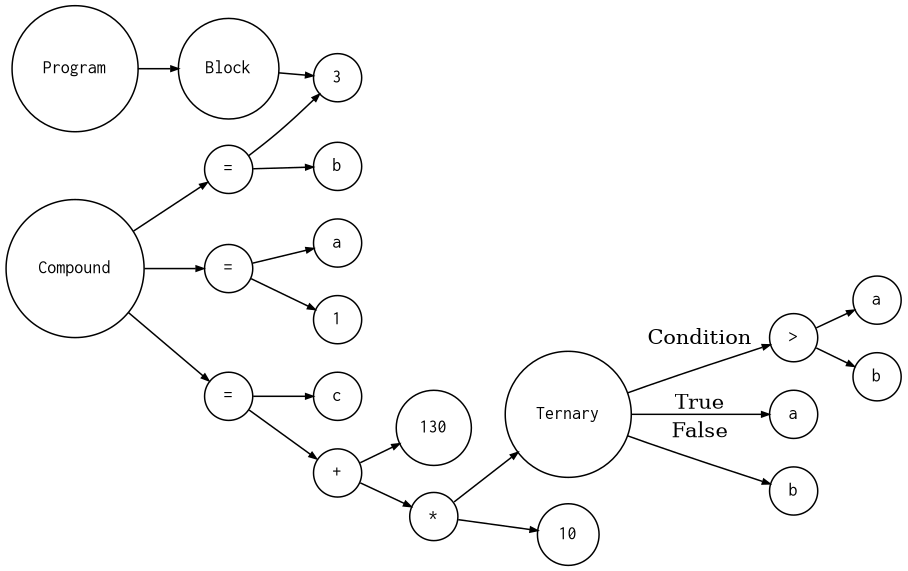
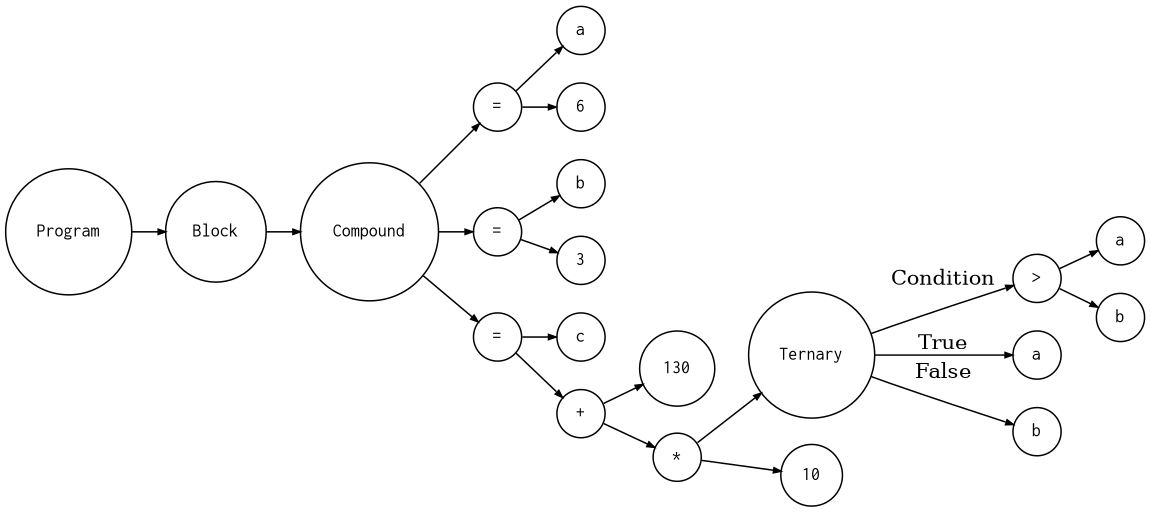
(292, 74) -> (279, 232)
(338, 320) -> (581, 107)
